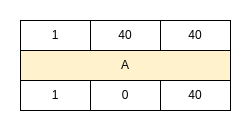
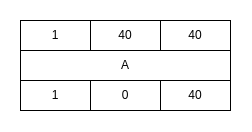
(126, 66) -> (126, 66)
